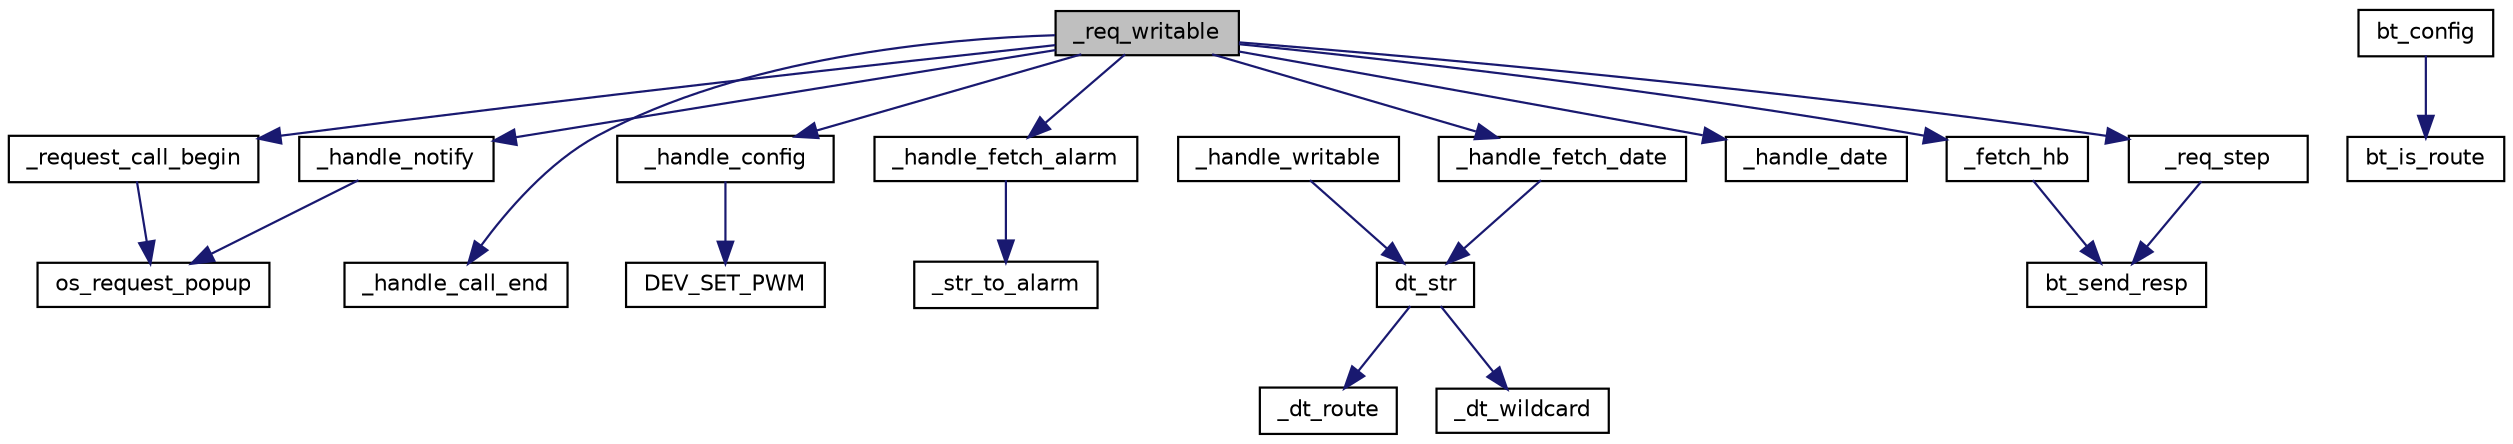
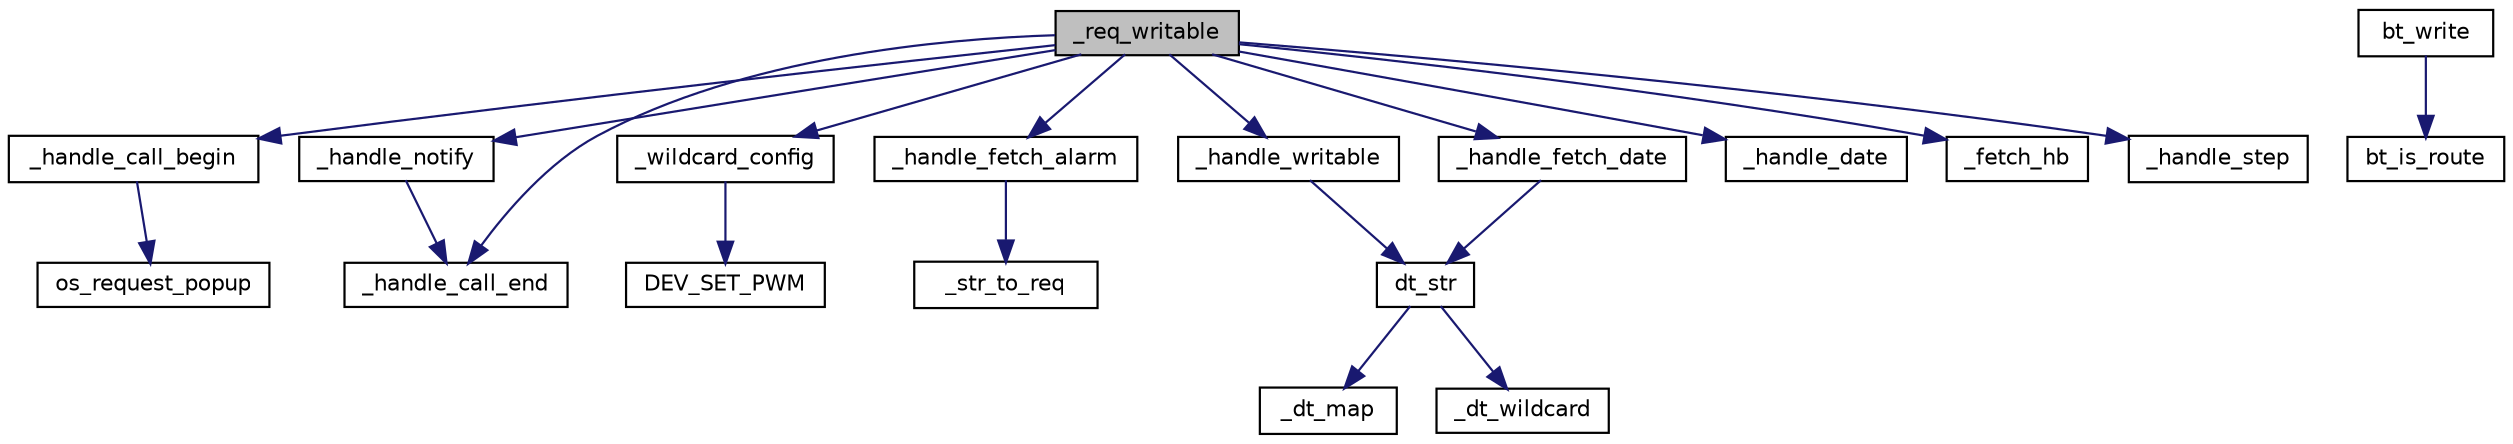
(2426, 33) -> (2426, 33)
none -> (1209, 89)
(134, 159) -> (134, 159)
(725, 159) -> (725, 159)
(2218, 159) -> (2218, 159)
(285, 217) -> (421, 212)
(1006, 285) -> (1006, 285)
(2117, 285) -> none
(1328, 411) -> (1328, 411)
